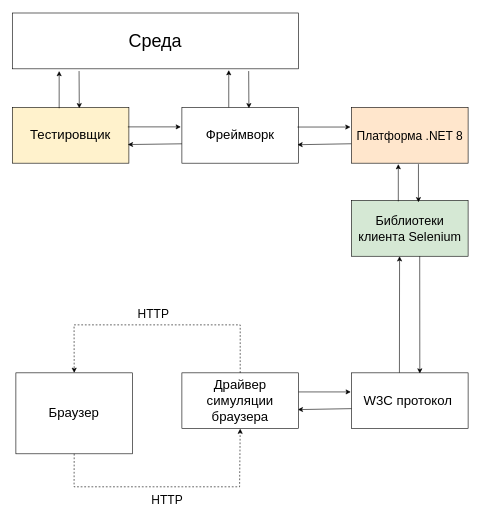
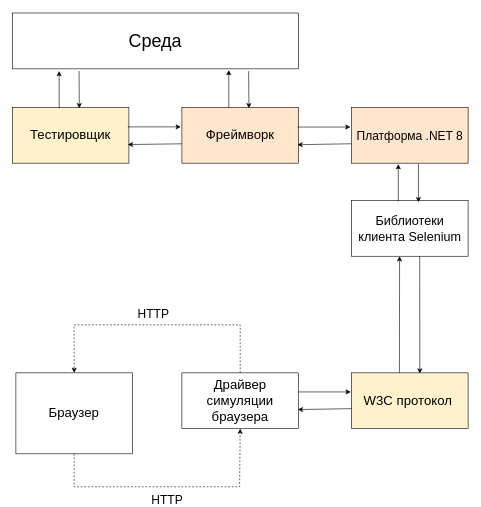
(240, 135) -> (240, 135)
(410, 228) -> (410, 228)
(410, 401) -> (410, 401)
